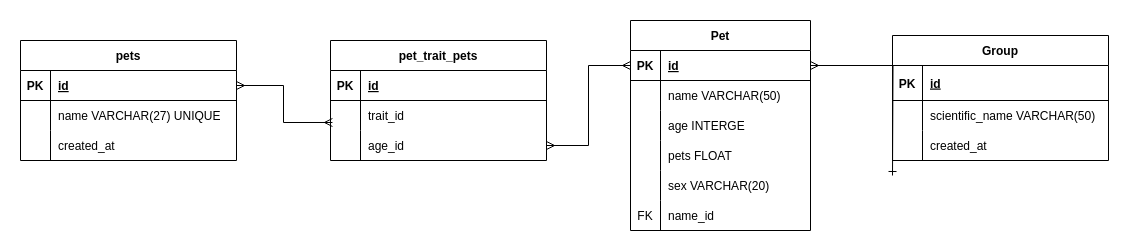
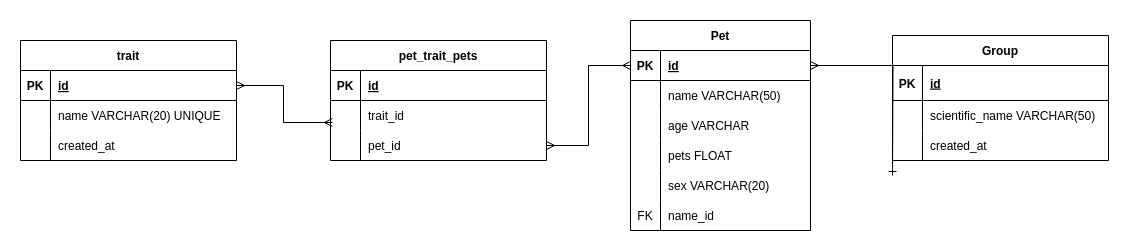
(128, 56) -> (128, 56)
(132, 116) -> (132, 116)
(703, 126) -> (703, 126)
(387, 146) -> (387, 146)
